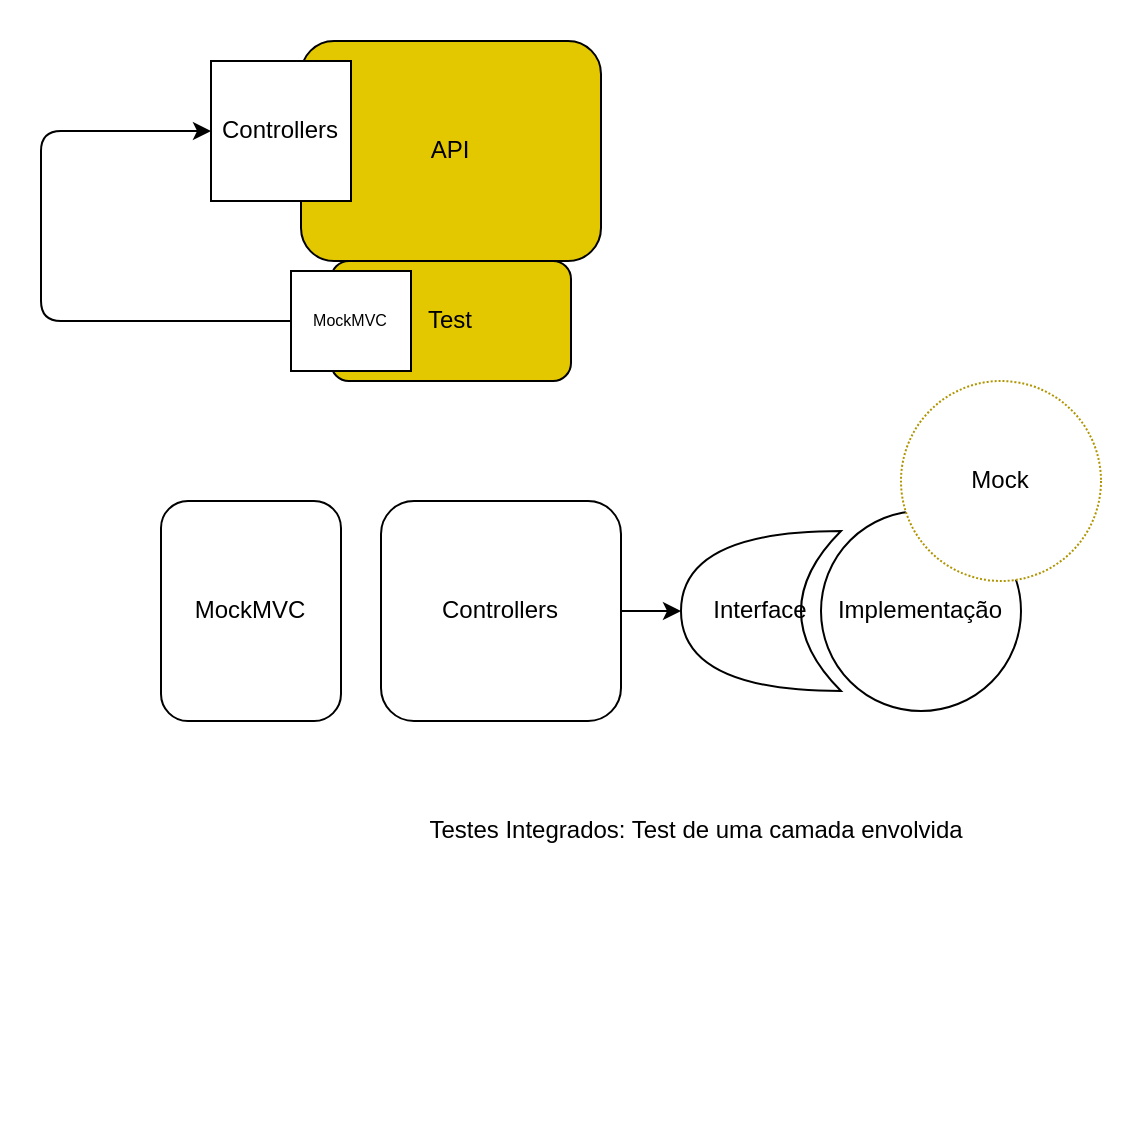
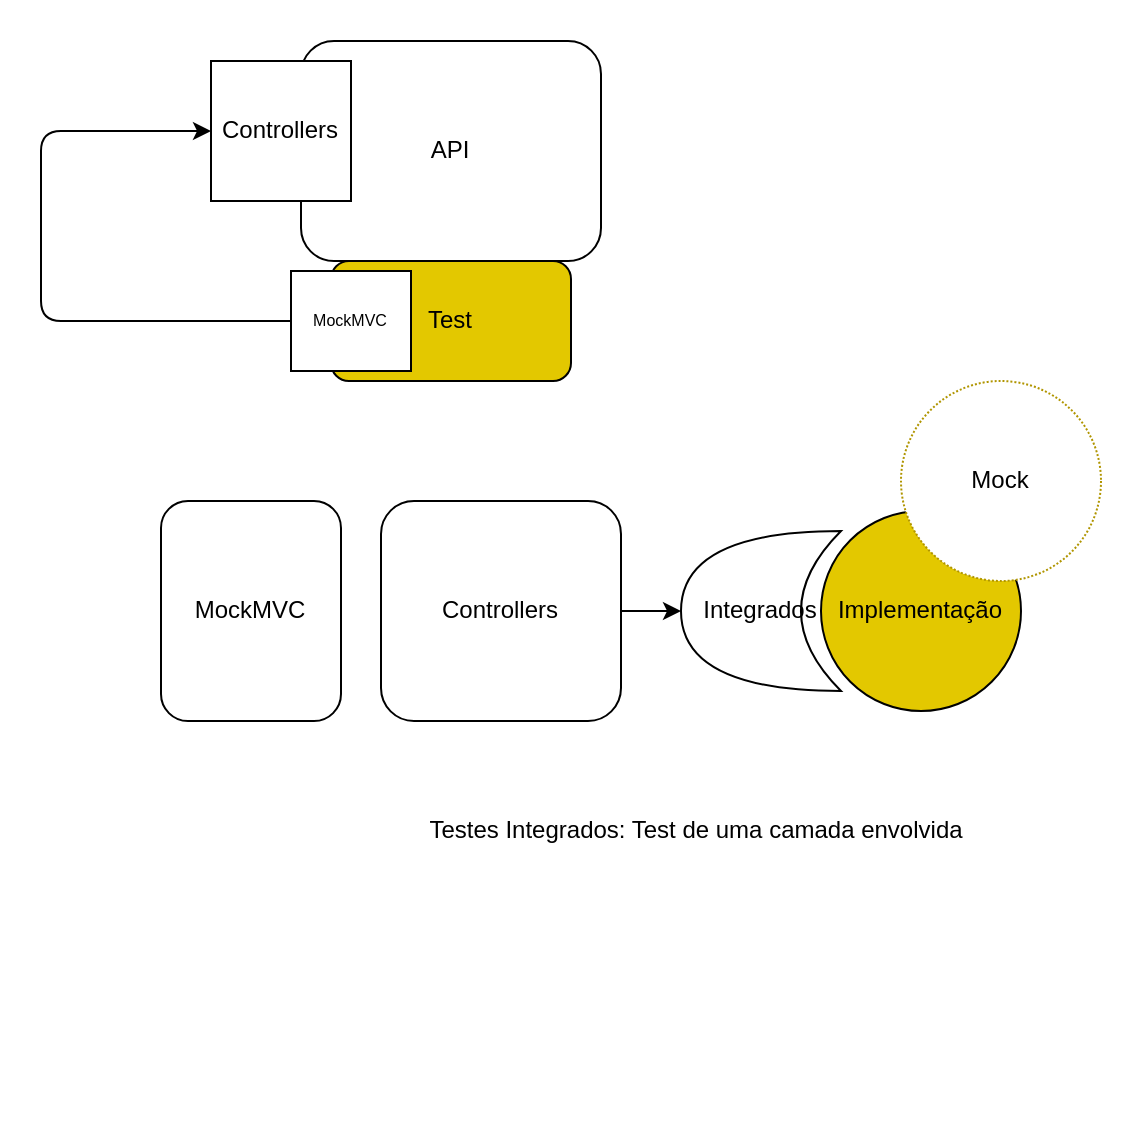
(451, 151) -> (451, 151)
(761, 611) -> (761, 611)
(921, 611) -> (921, 611)
